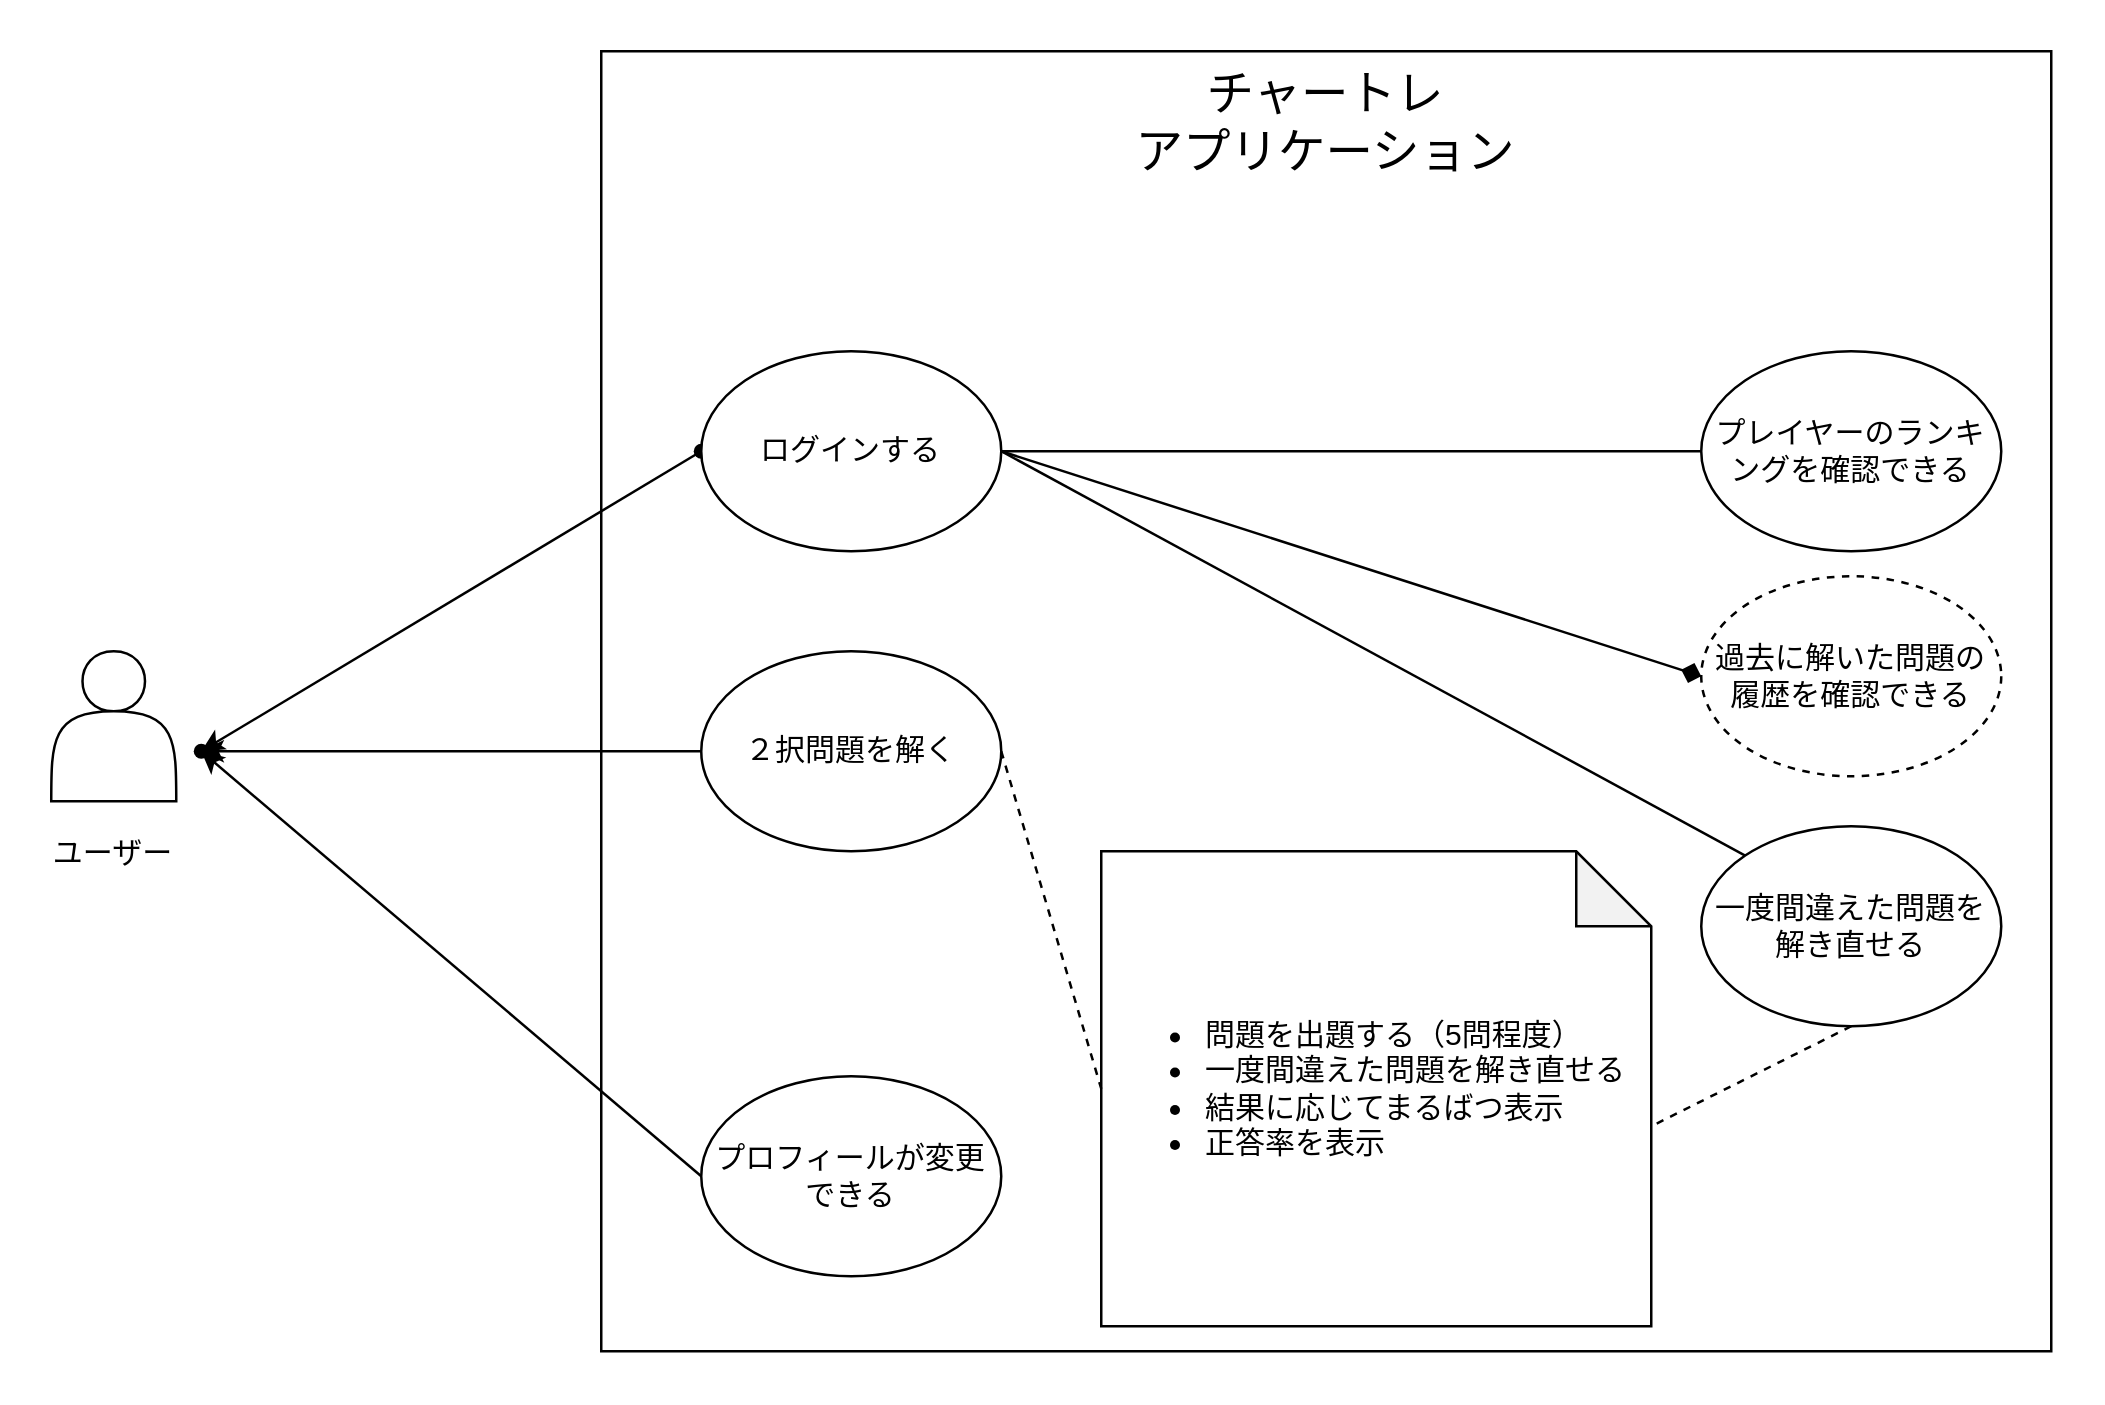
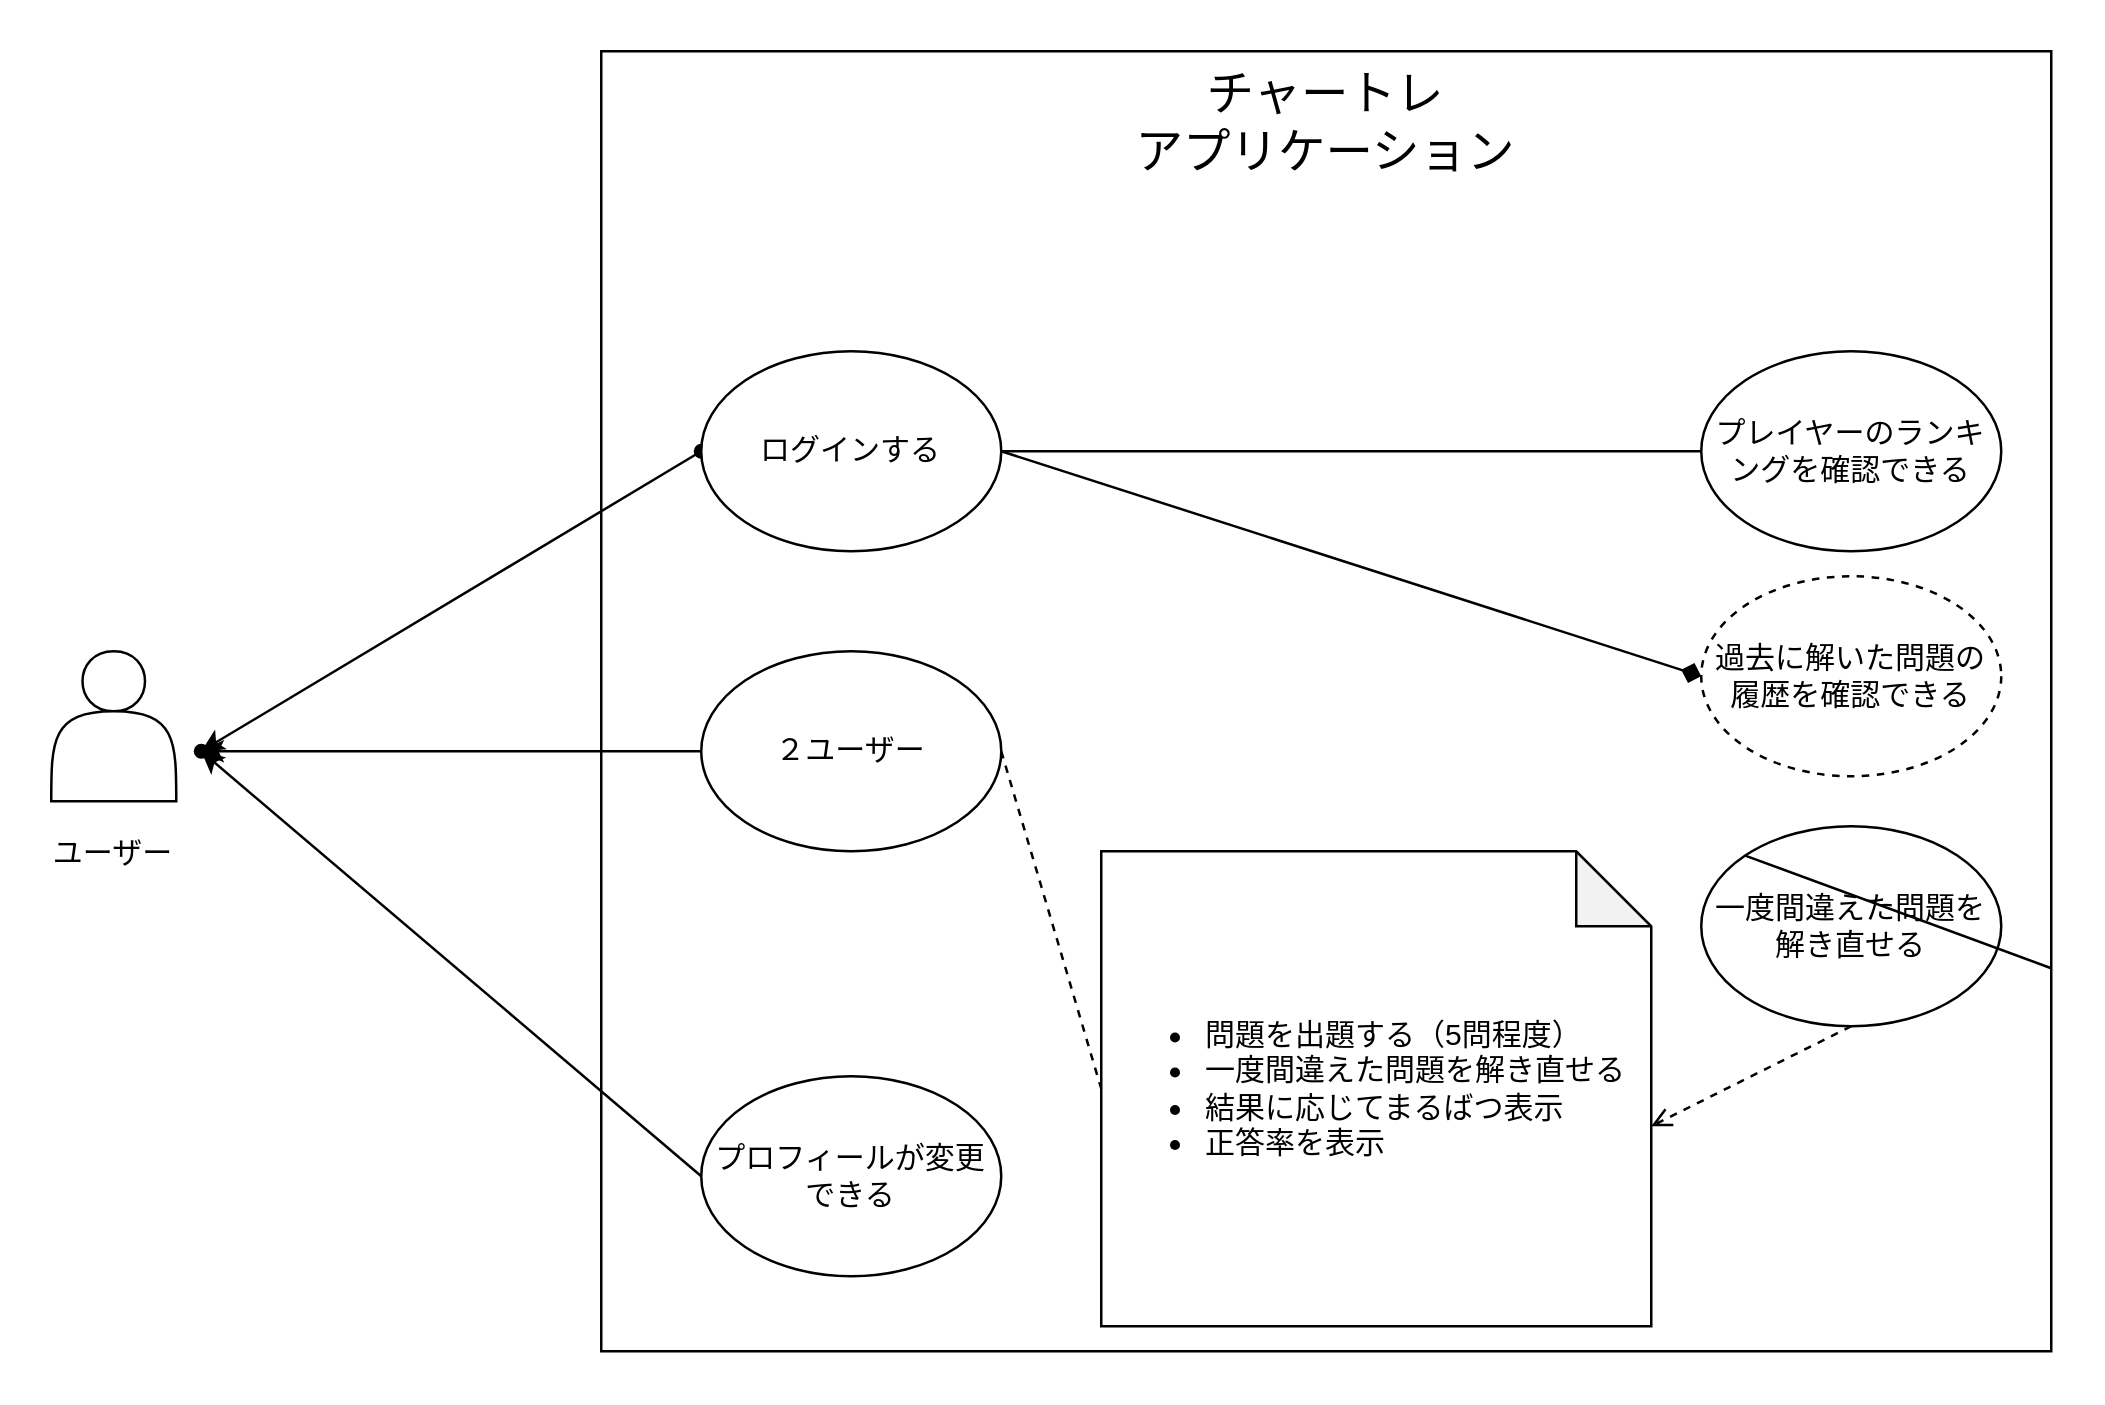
(1383, 659) -> (1898, 912)
(851, 751) -> (851, 751)
(1656, 1124) -> (1659, 1122)
